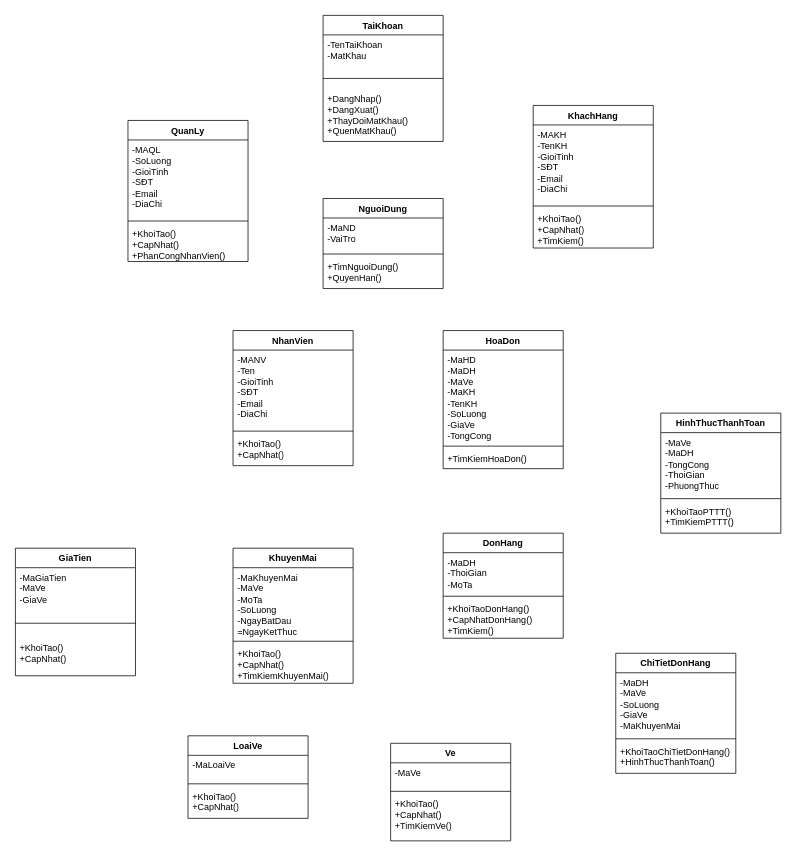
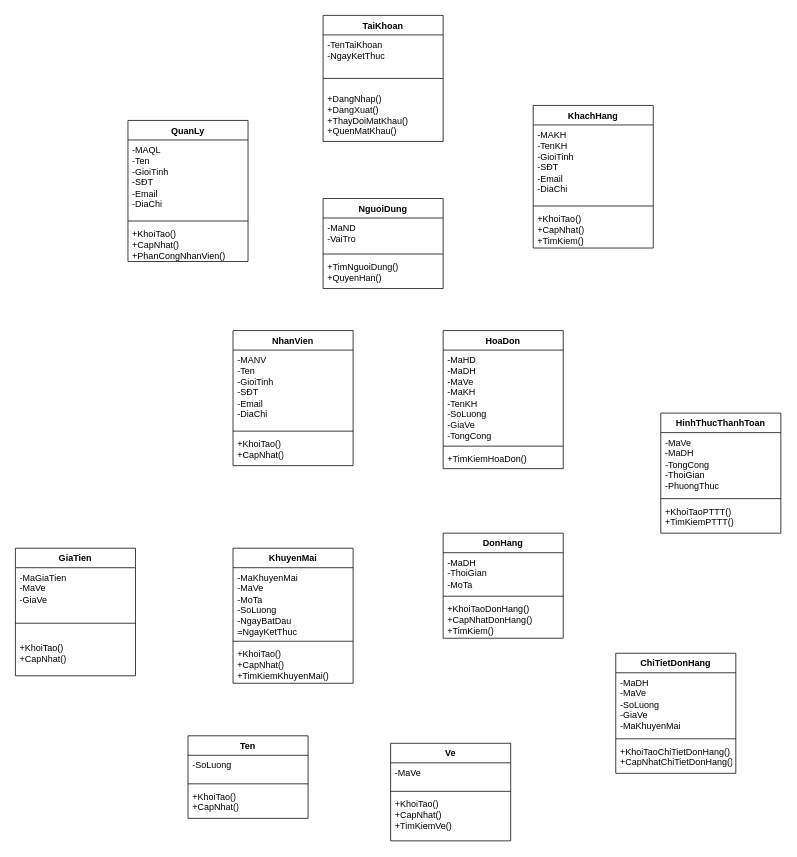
(356, 51) -> (358, 51)
(153, 178) -> (152, 178)
(248, 746) -> (248, 746)
(676, 763) -> (676, 768)
(214, 766) -> (213, 766)
